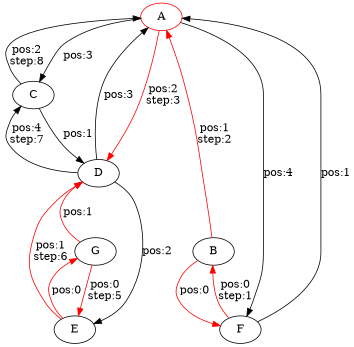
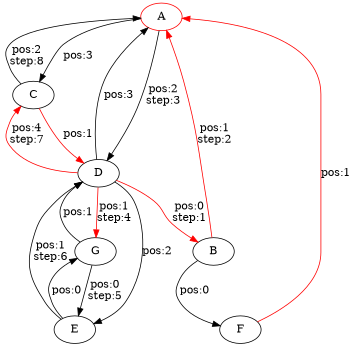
(142, 95) -> (142, 95)
(55, 136) -> (55, 136)
(321, 140) -> (321, 140)
(263, 144) -> none
(24, 159) -> (24, 159)
none -> (97, 209)
(60, 215) -> (60, 215)
(31, 249) -> (31, 249)
(86, 287) -> (86, 287)
(49, 288) -> (49, 288)
(216, 297) -> (158, 205)
(177, 298) -> (177, 298)
